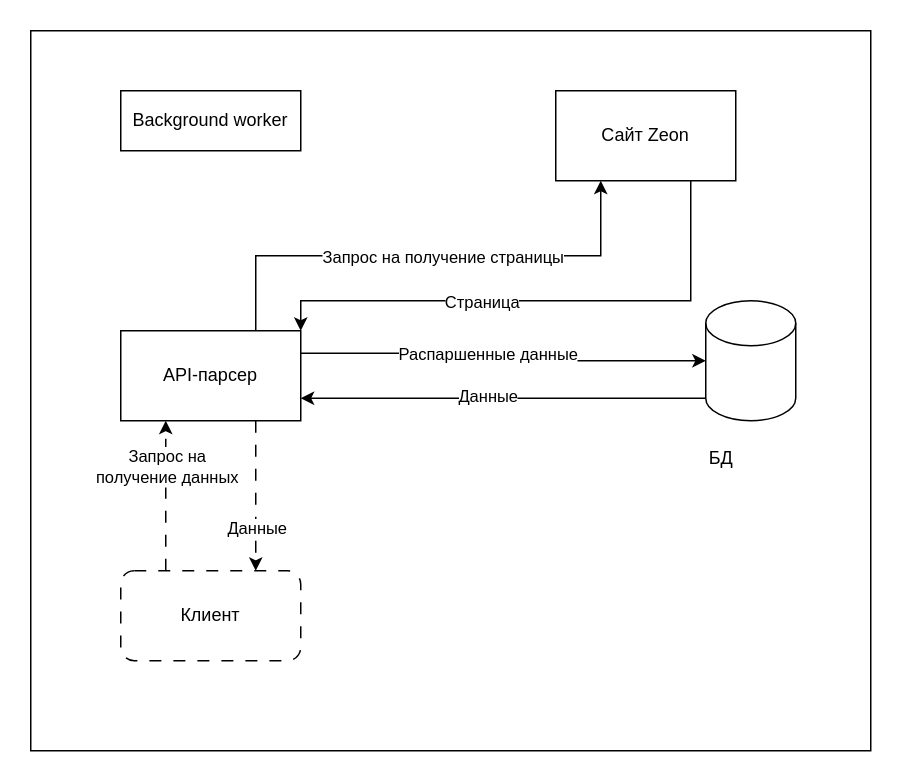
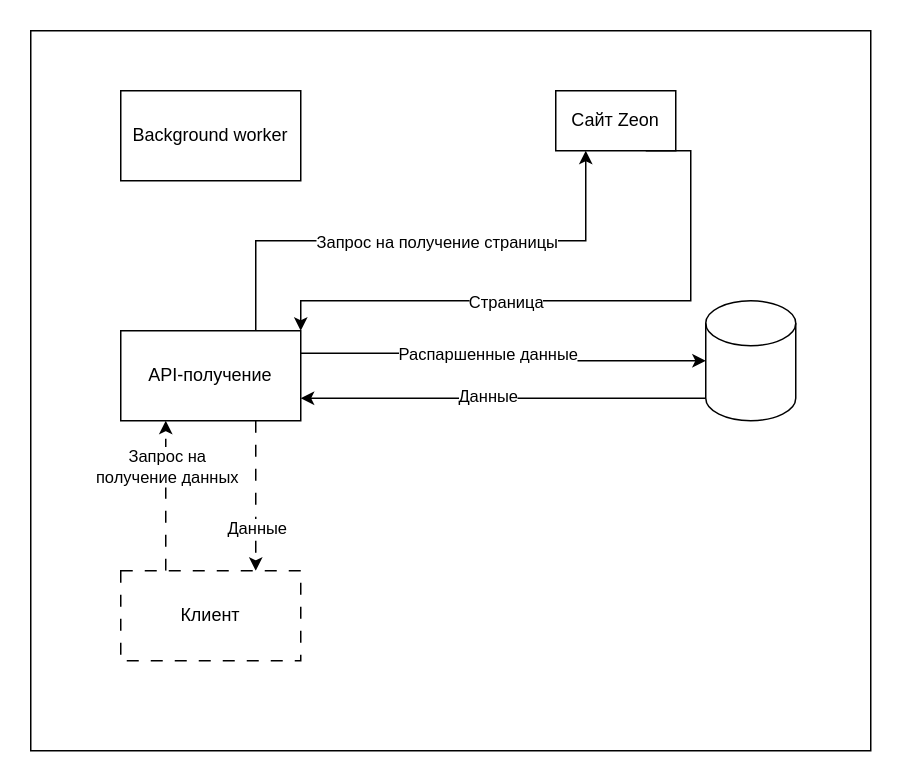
(211, 121) -> (211, 136)
(646, 136) -> (616, 121)
(211, 376) -> (211, 376)
(721, 458) -> none
(211, 616) -> (211, 616)
